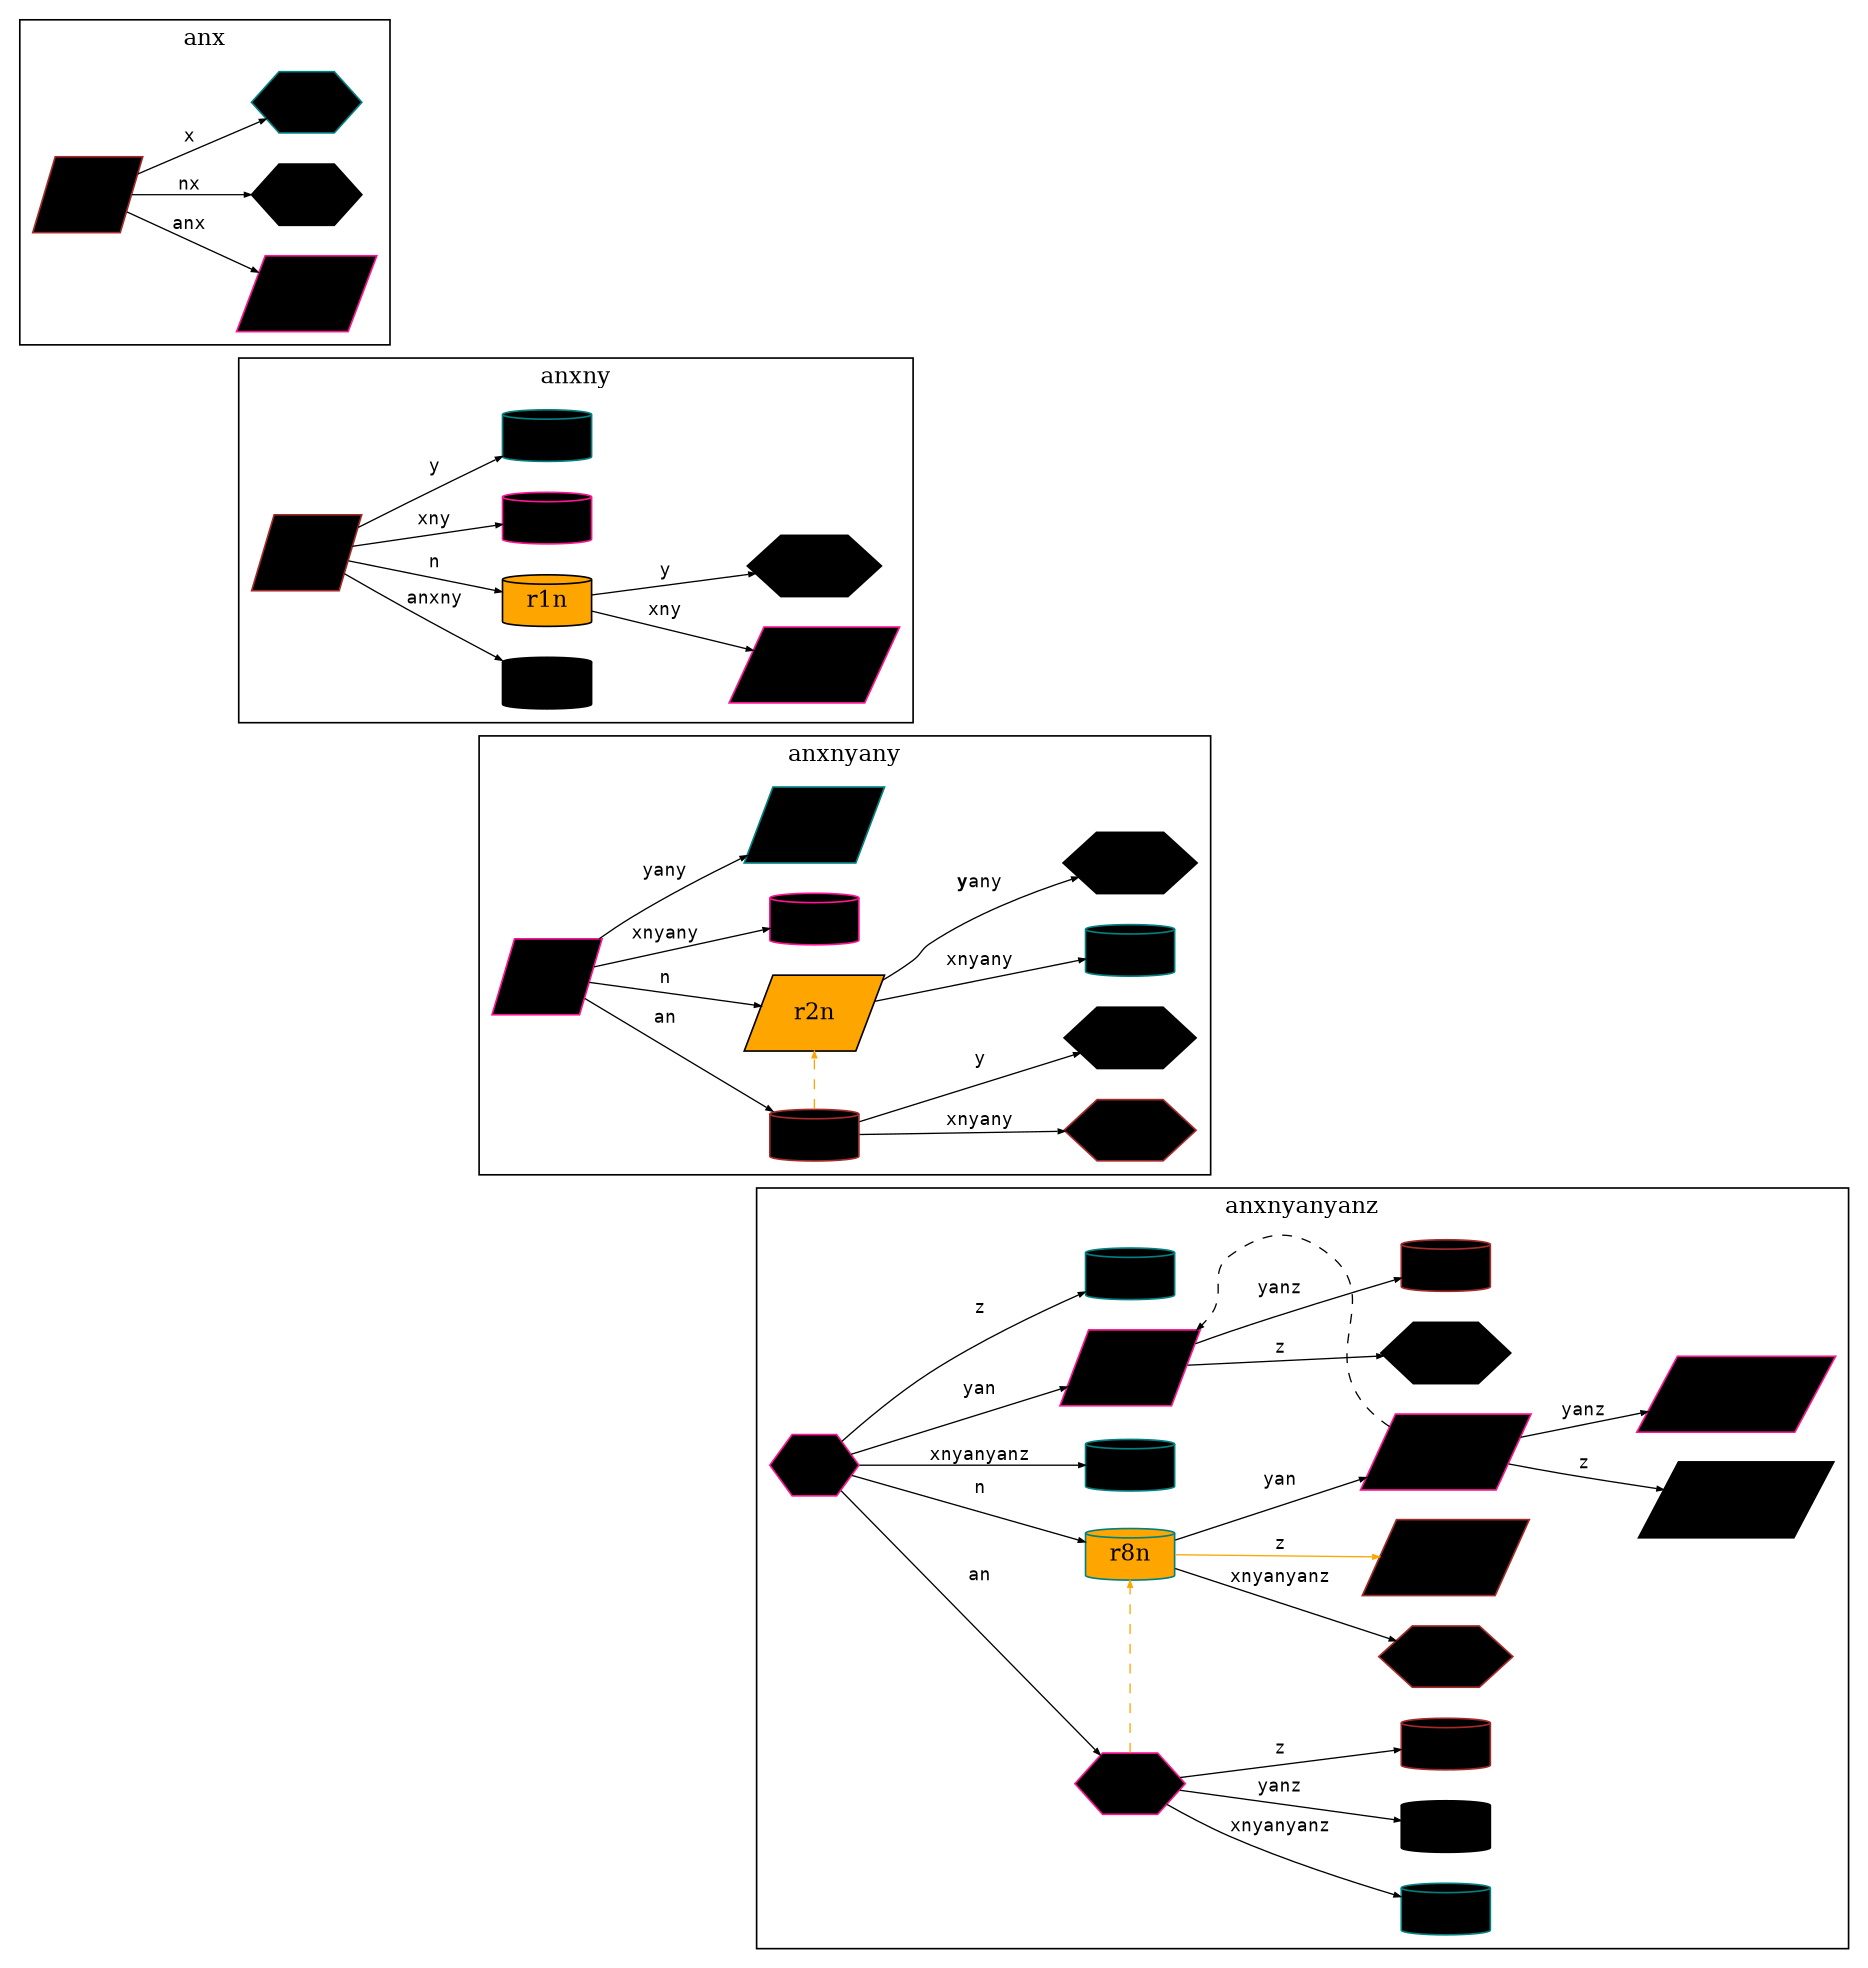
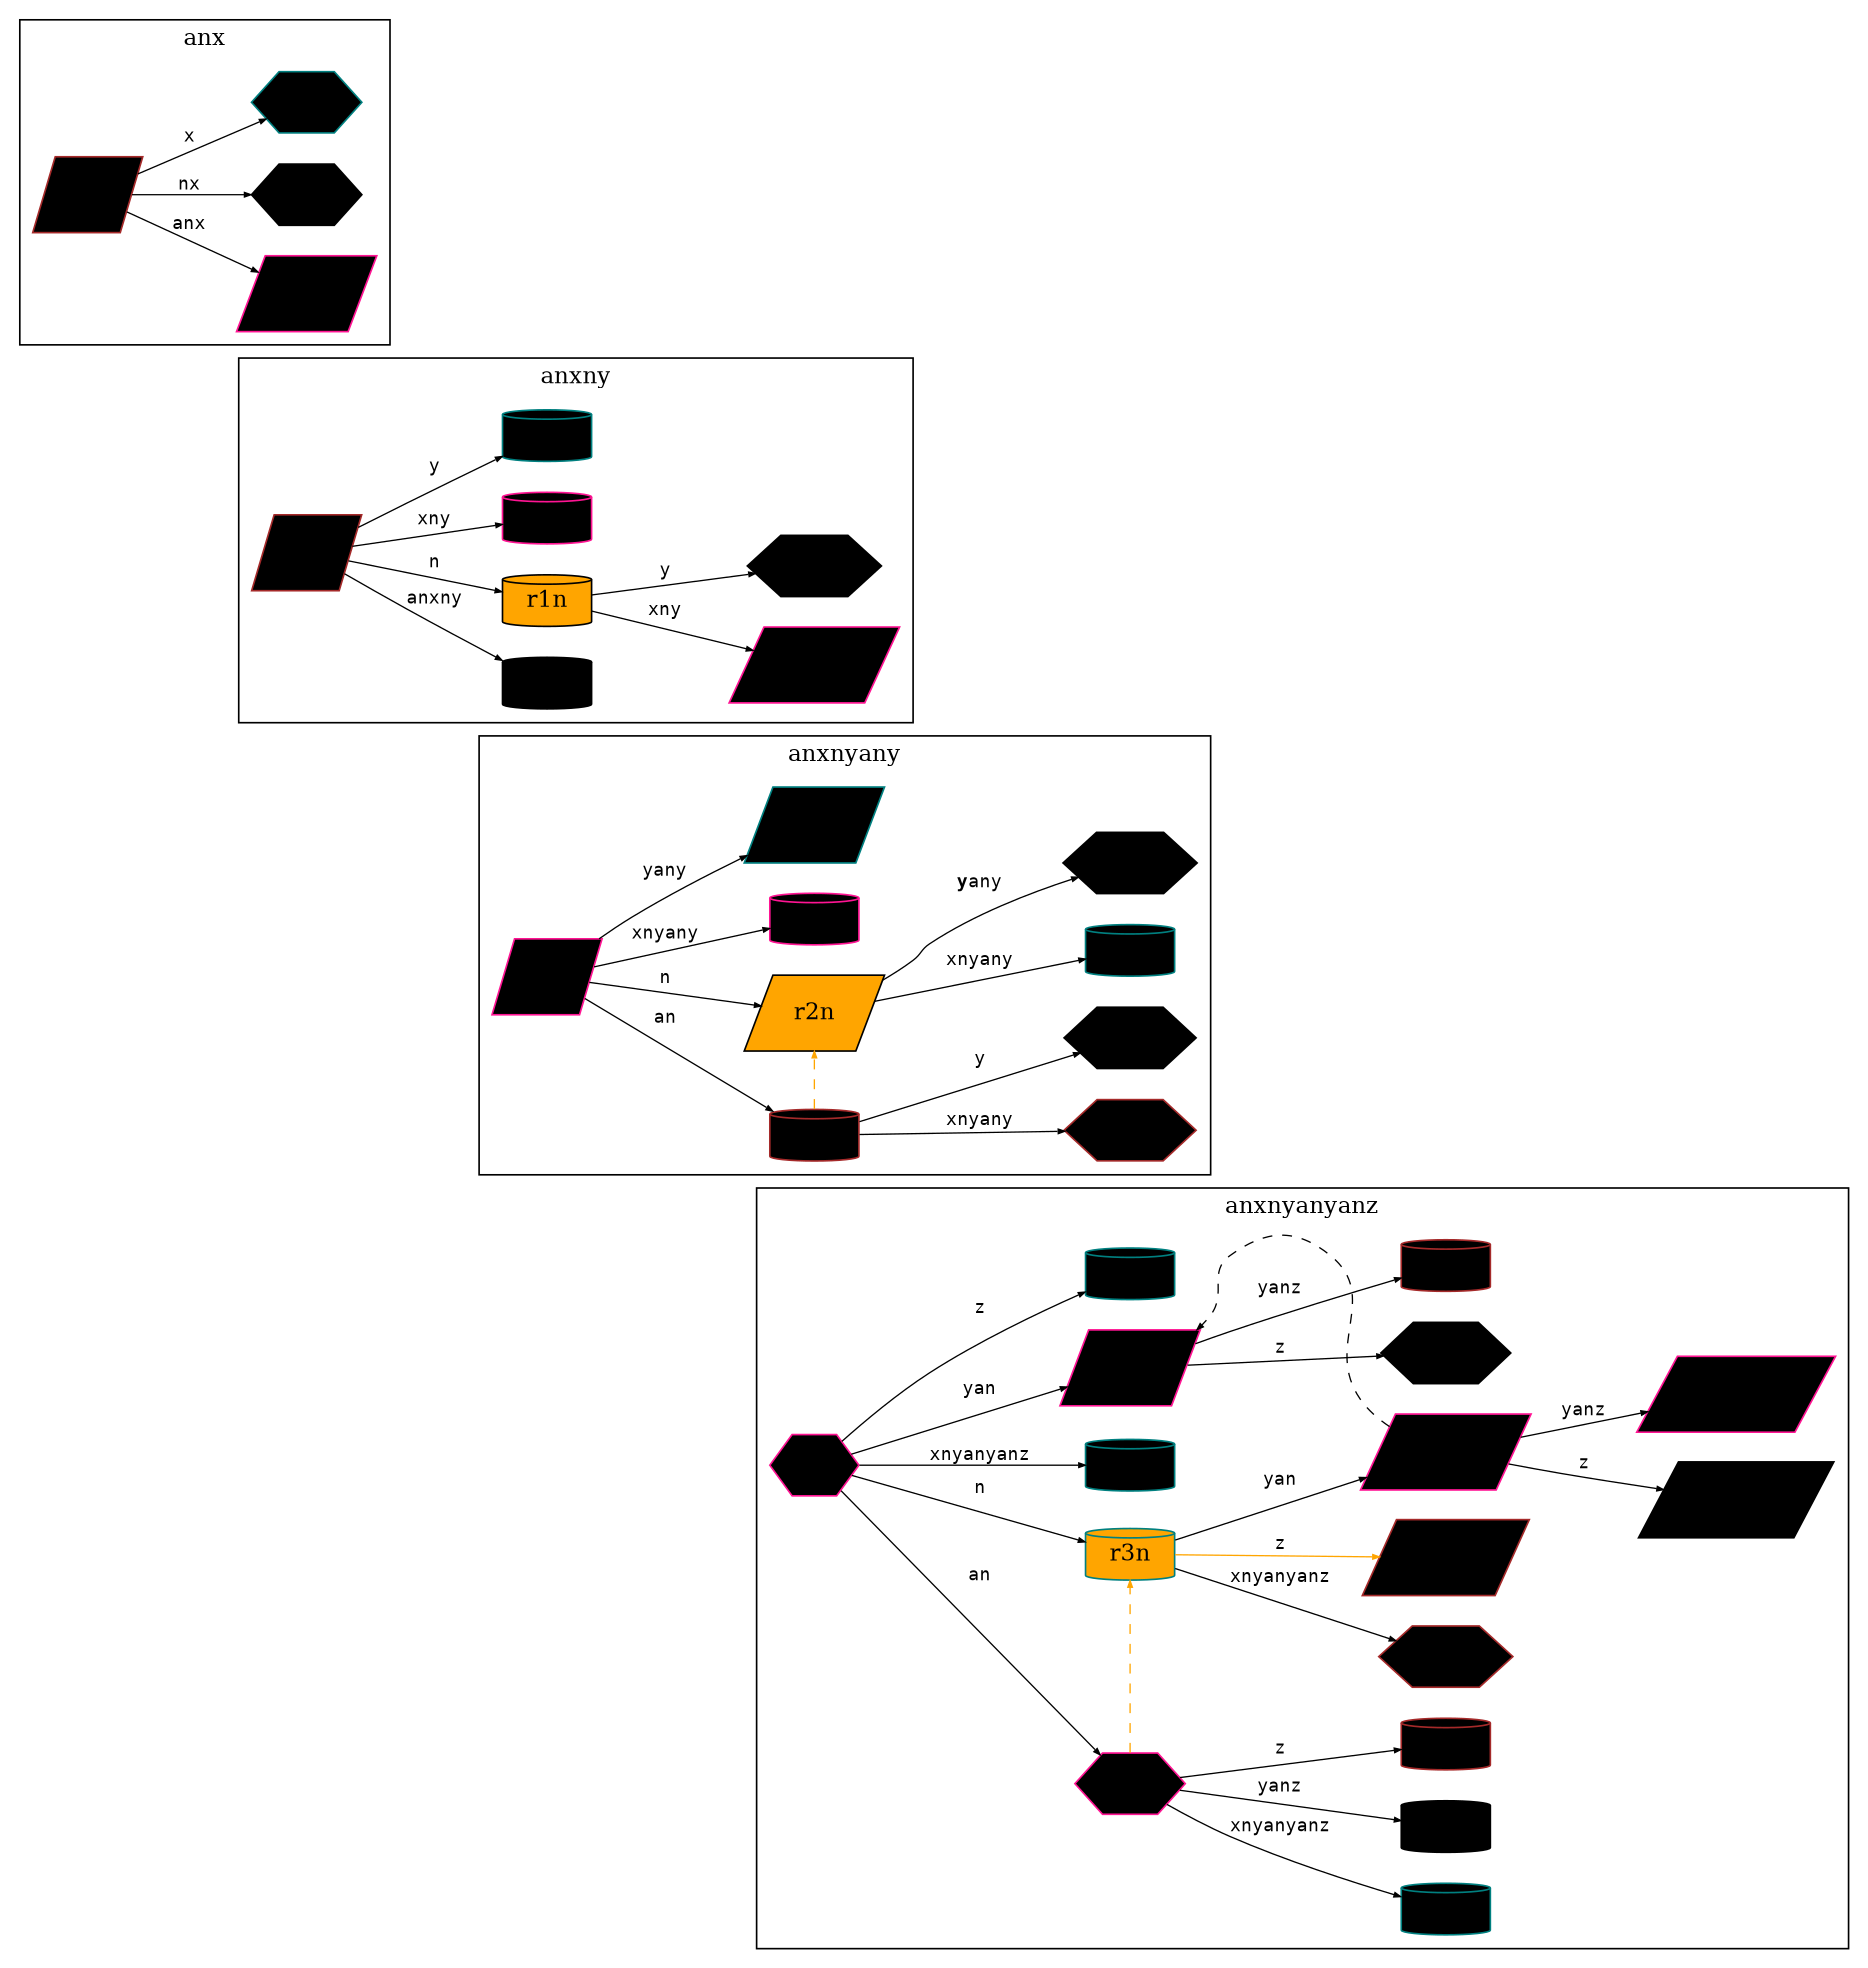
(1130, 1554) -> (1130, 1554)
